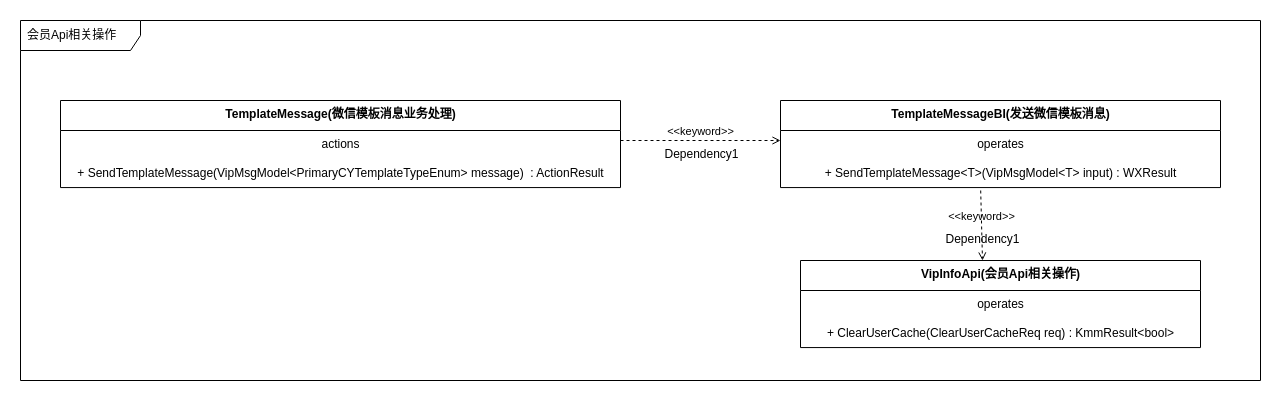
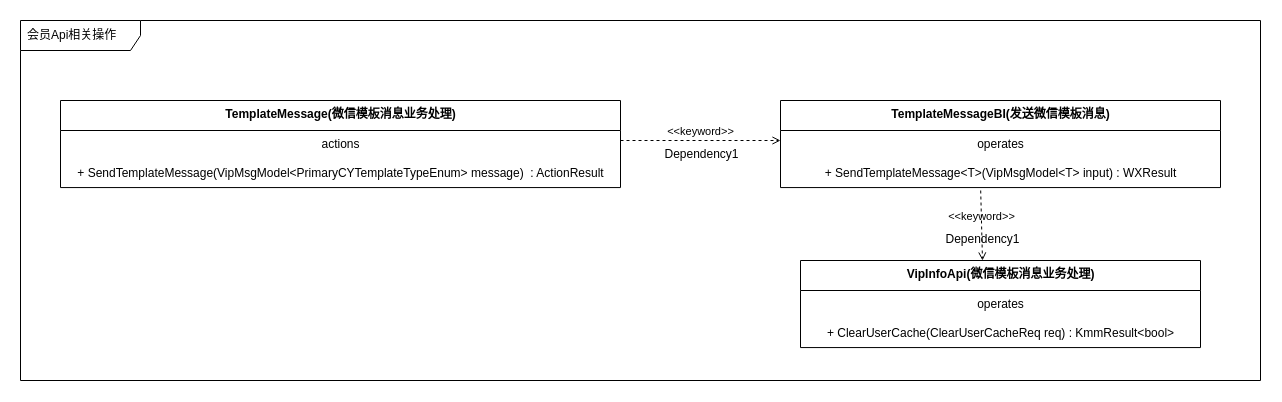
(1001, 275) -> (1001, 275)
